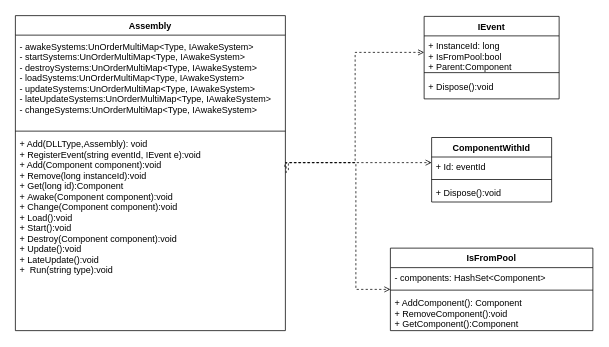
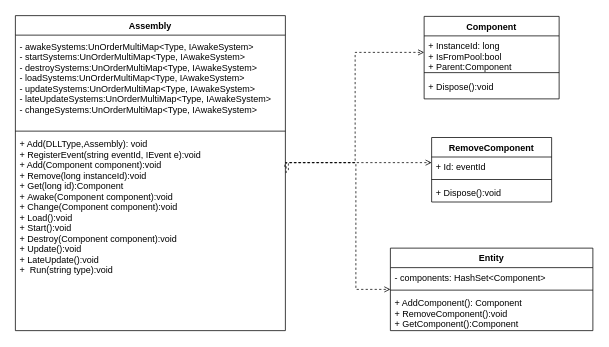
(491, 26) -> (491, 26)
(491, 147) -> (491, 147)
(491, 258) -> (491, 258)
